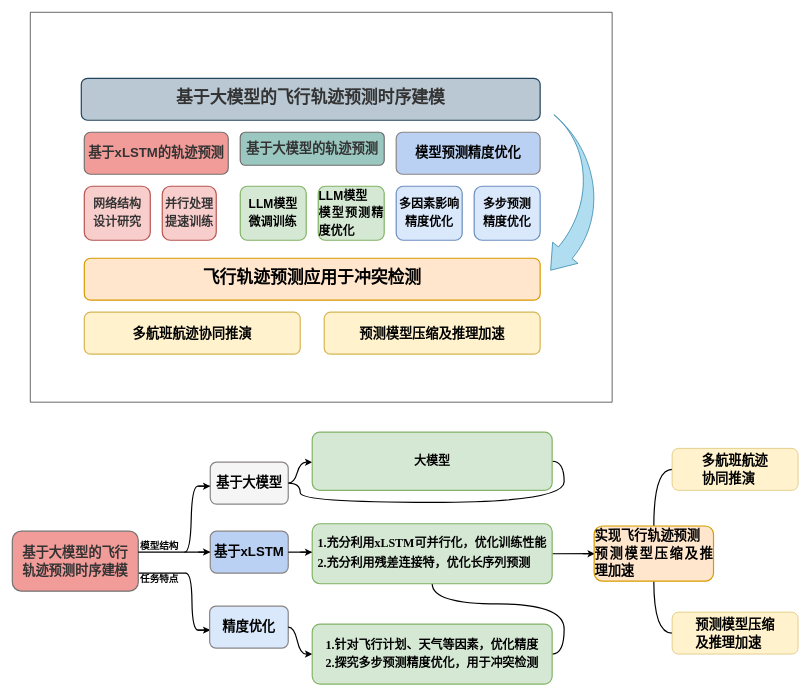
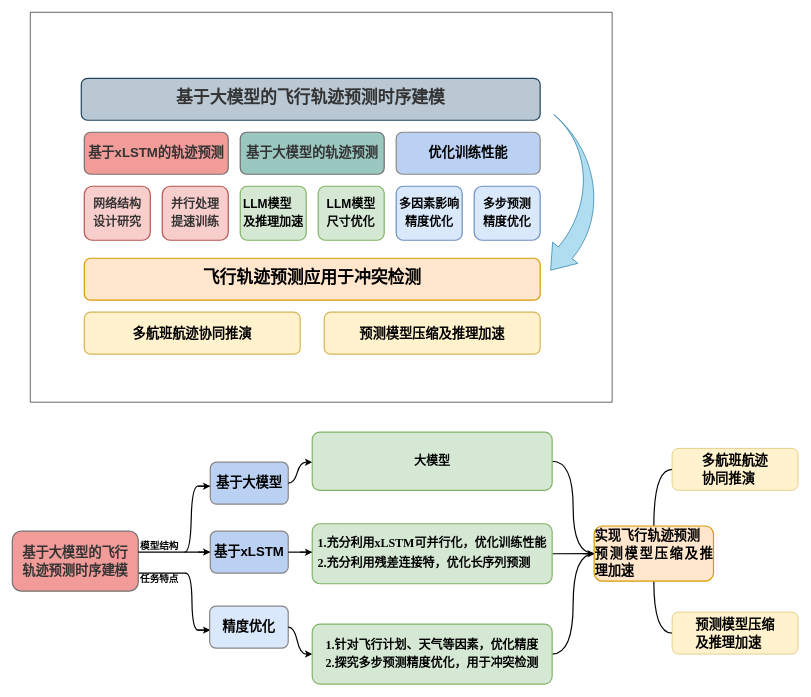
(312, 149) -> (312, 153)
(468, 153) -> (468, 153)
(189, 213) -> (195, 213)
(273, 213) -> (273, 213)
(351, 213) -> (351, 213)
(249, 483) -> (249, 483)
(440, 502) -> (573, 505)
(513, 605) -> (573, 606)
